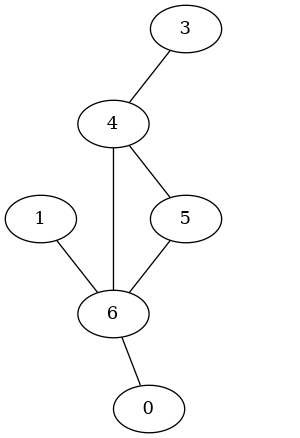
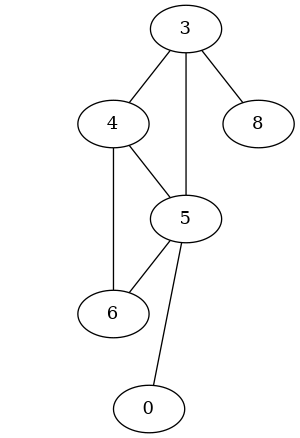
none -> (186, 124)
none -> (259, 124)
(41, 219) -> none
(131, 361) -> (168, 314)
